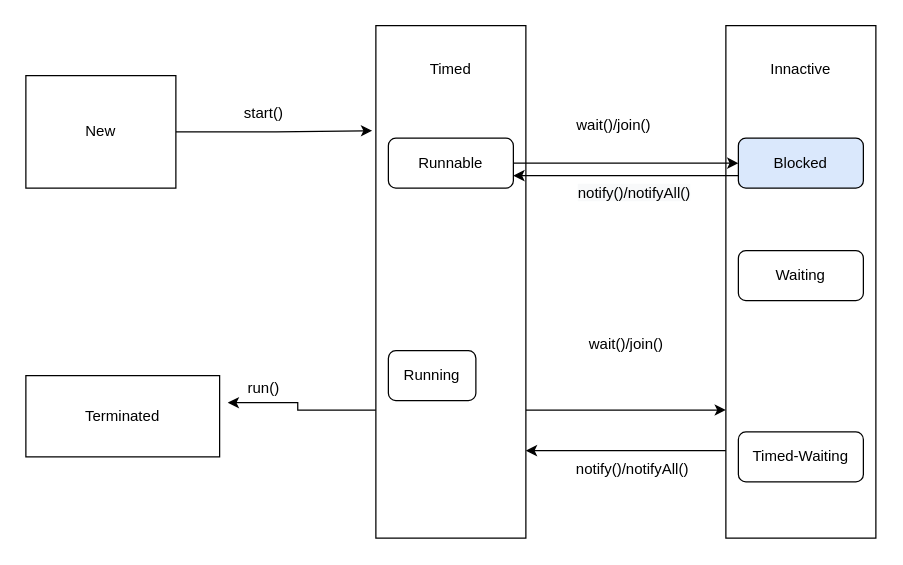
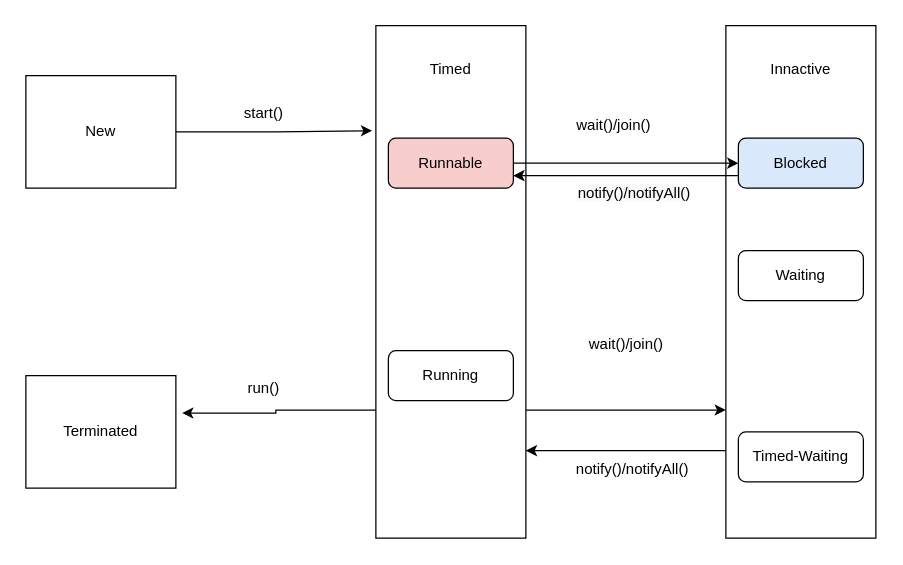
(451, 163) -> (451, 163)
(432, 376) -> (451, 376)
(123, 416) -> (101, 432)
